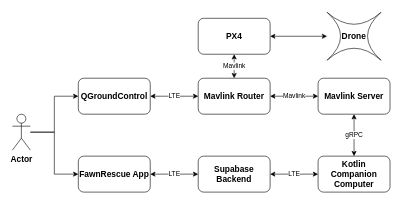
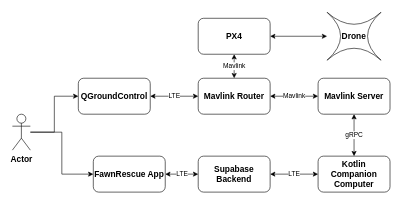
(114, 174) -> (129, 174)
